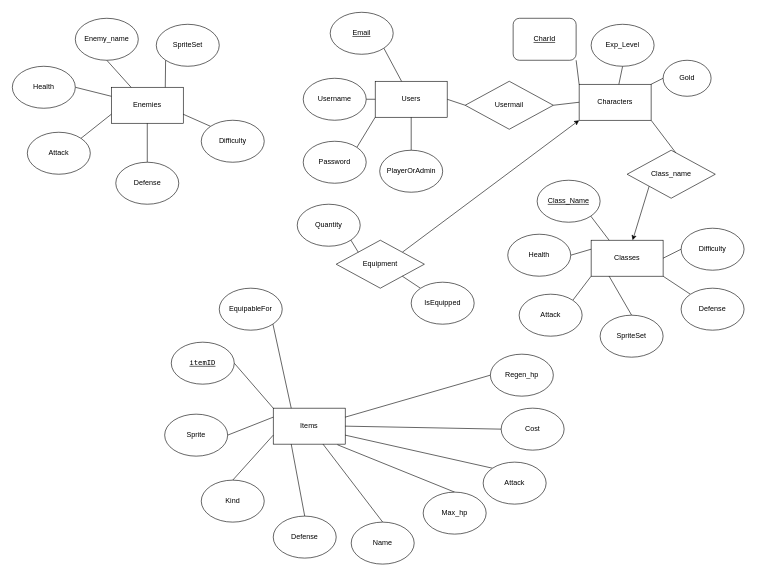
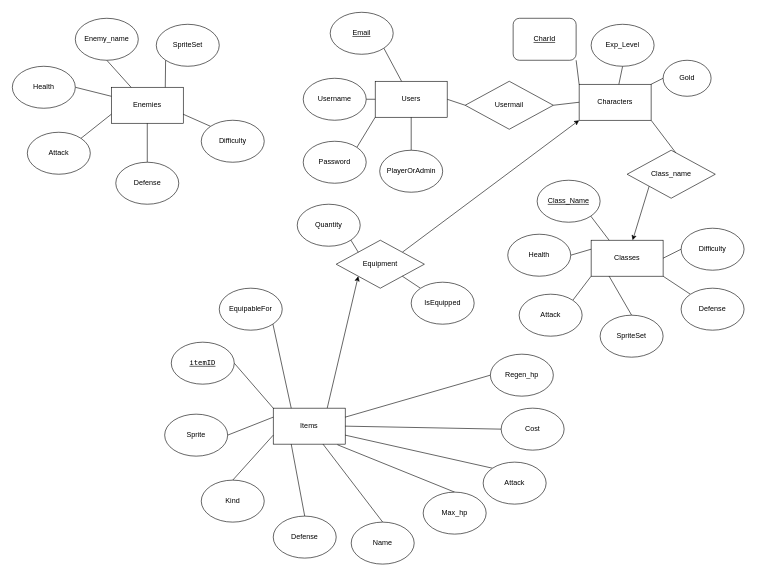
none -> (342, 345)
